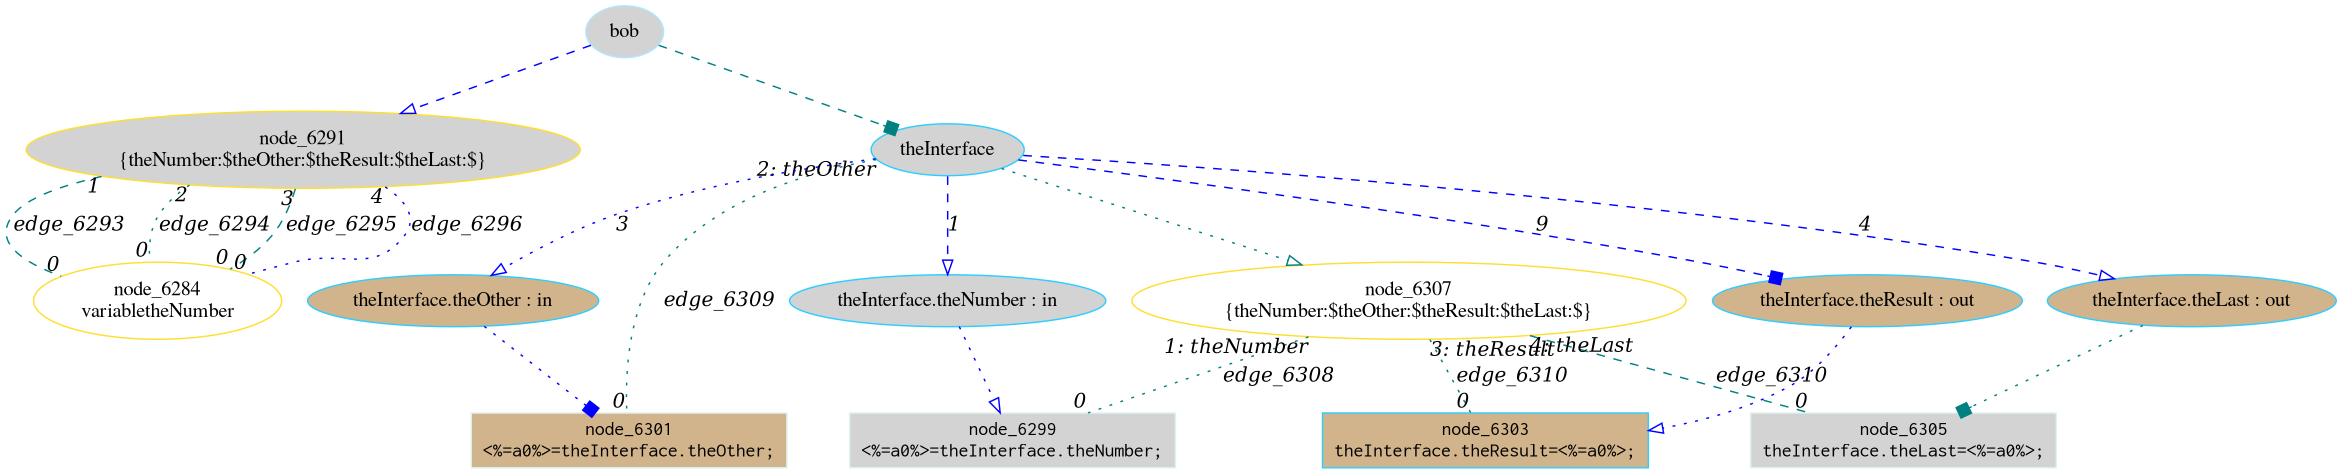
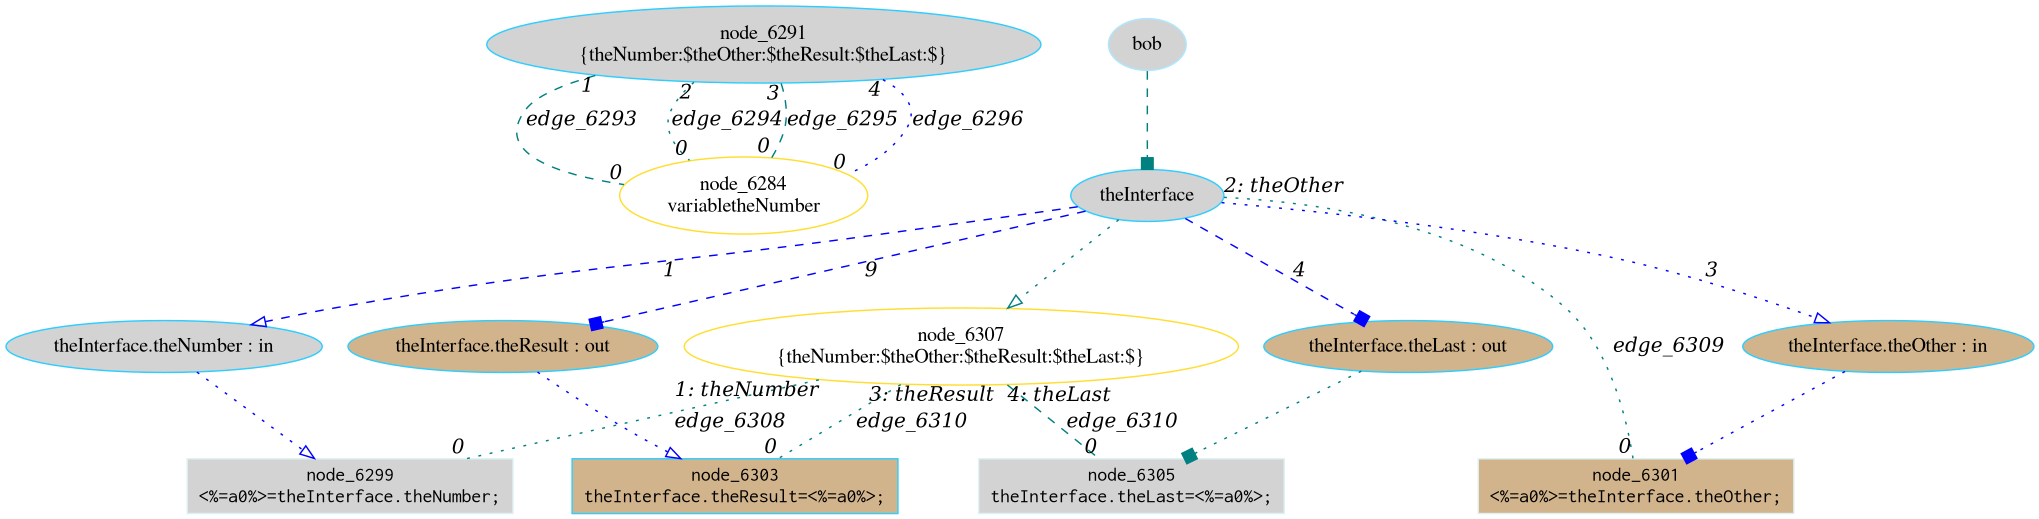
(503, 77) -> none
(303, 150) -> (764, 45)
(1563, 200) -> (1270, 266)
